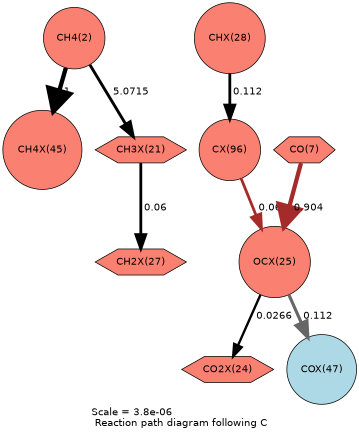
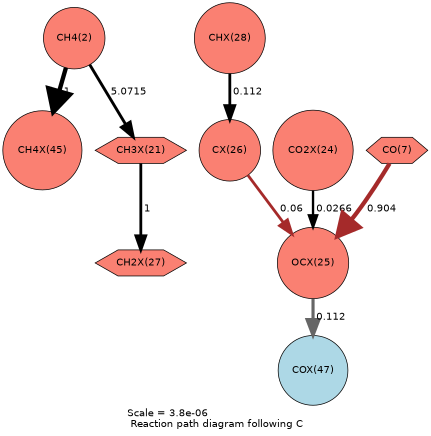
(230, 150) -> (230, 150)
(154, 208) -> (146, 209)
(249, 320) -> (313, 203)
(228, 369) -> (313, 150)
